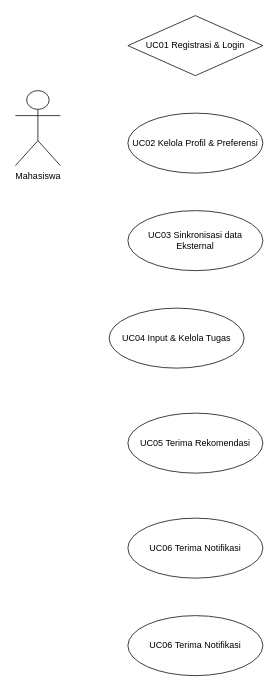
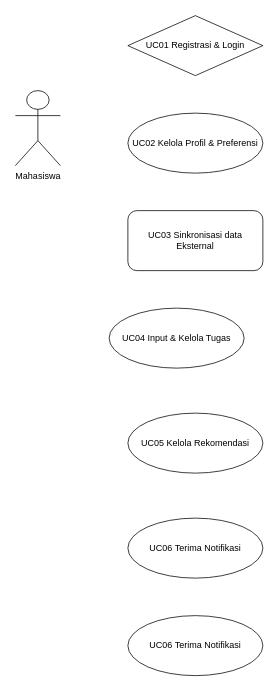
(195, 240) -> (195, 240)
(195, 443) -> (195, 443)
